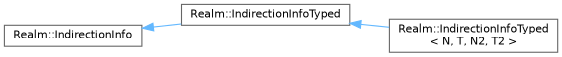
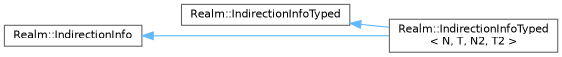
(167, 26) -> (271, 36)
